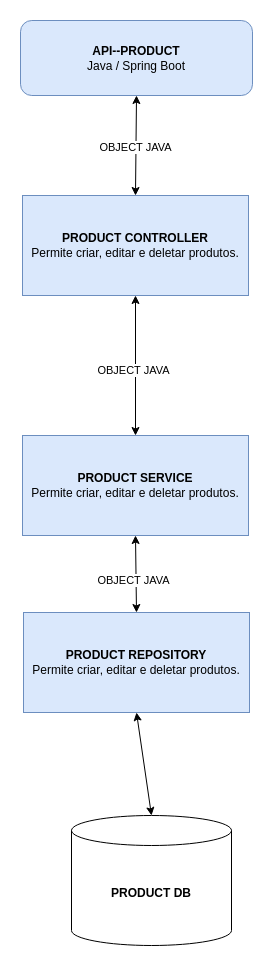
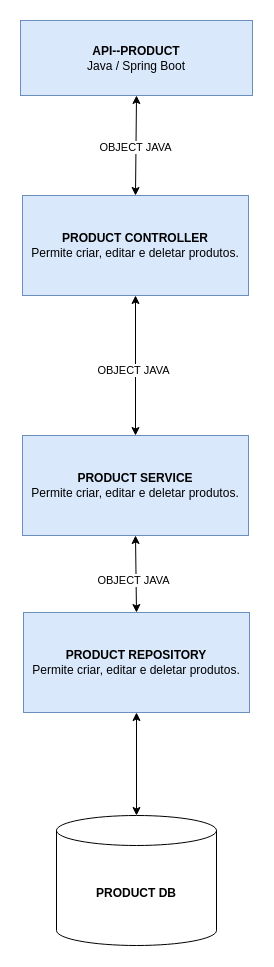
(137, 58) -> (137, 58)
(152, 881) -> (137, 881)
